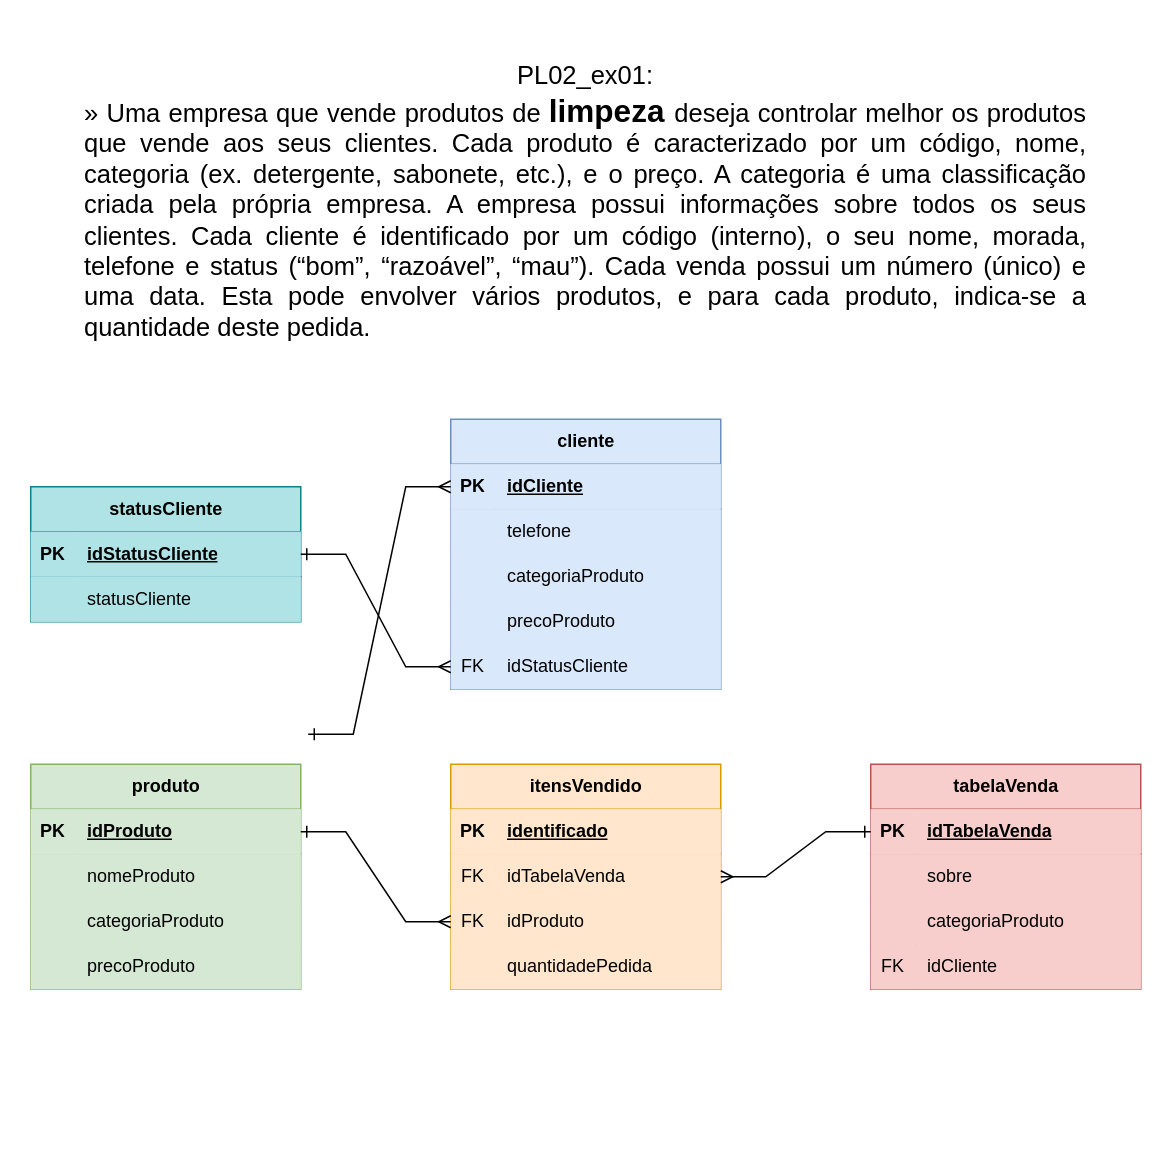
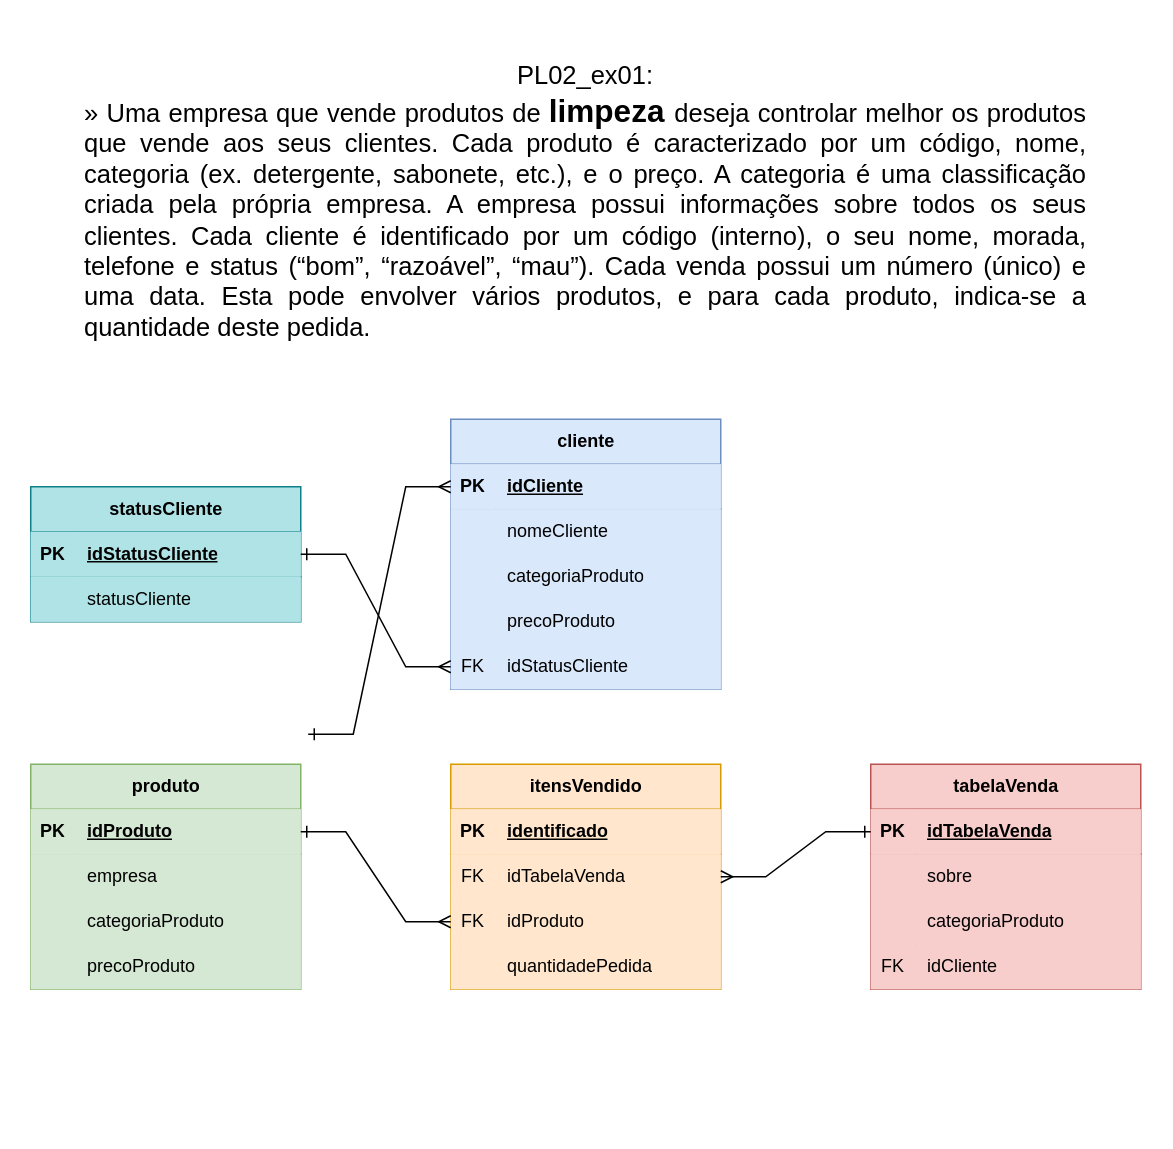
(546, 532) -> (559, 532)
(143, 877) -> (123, 877)
